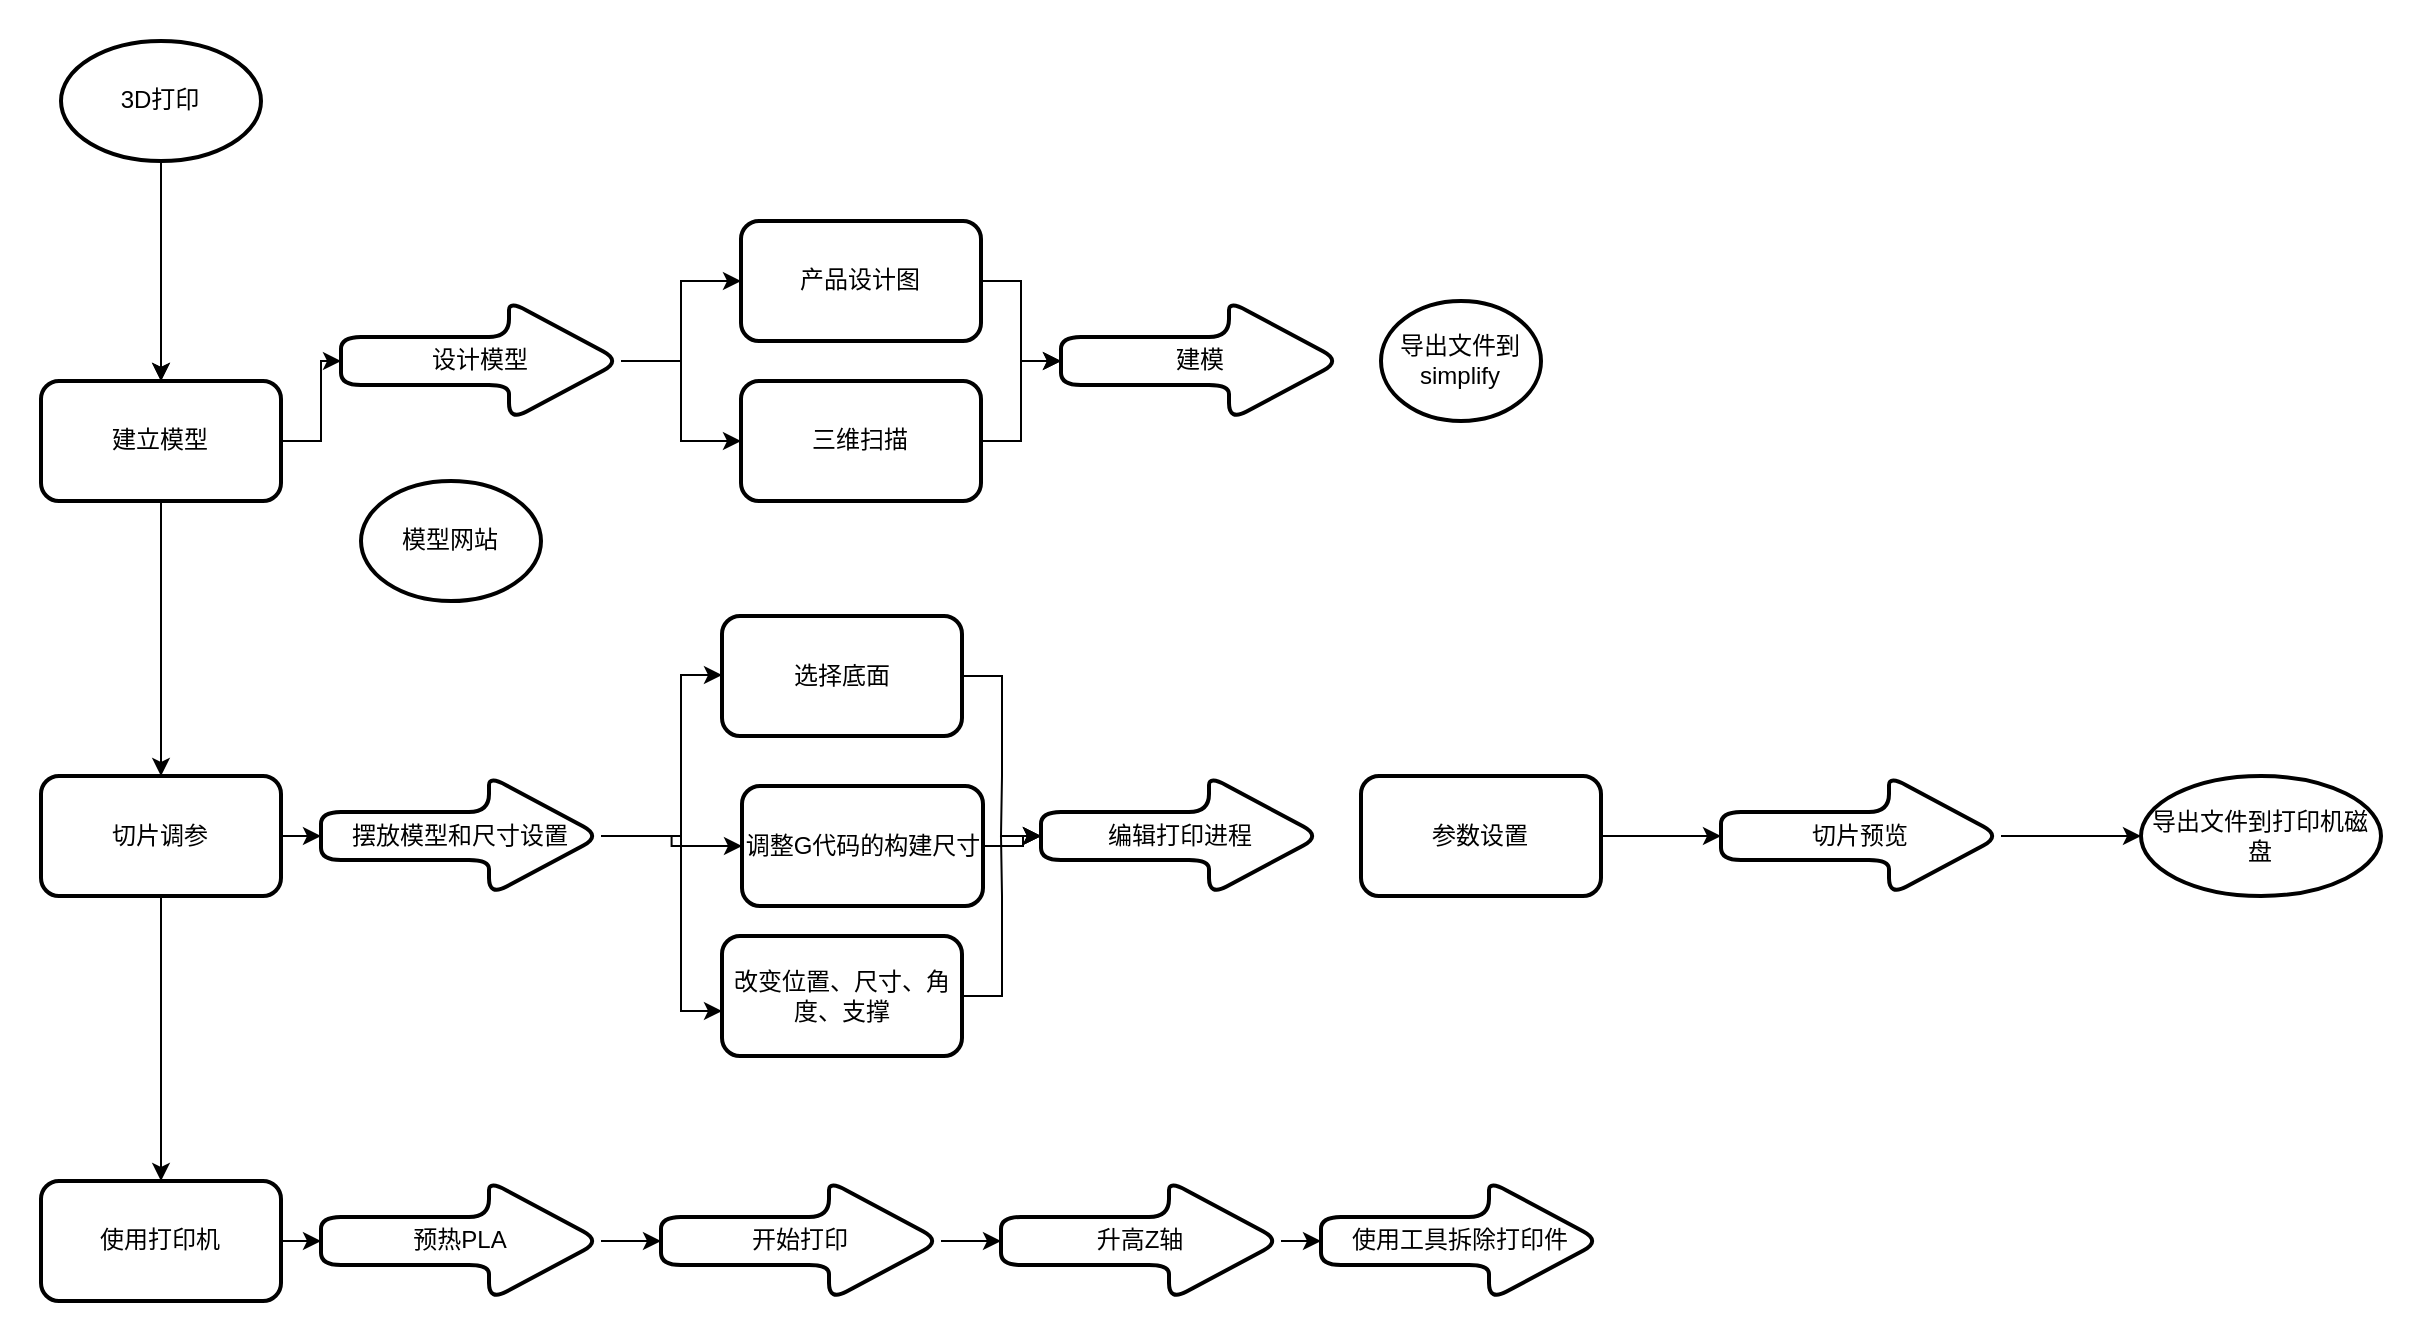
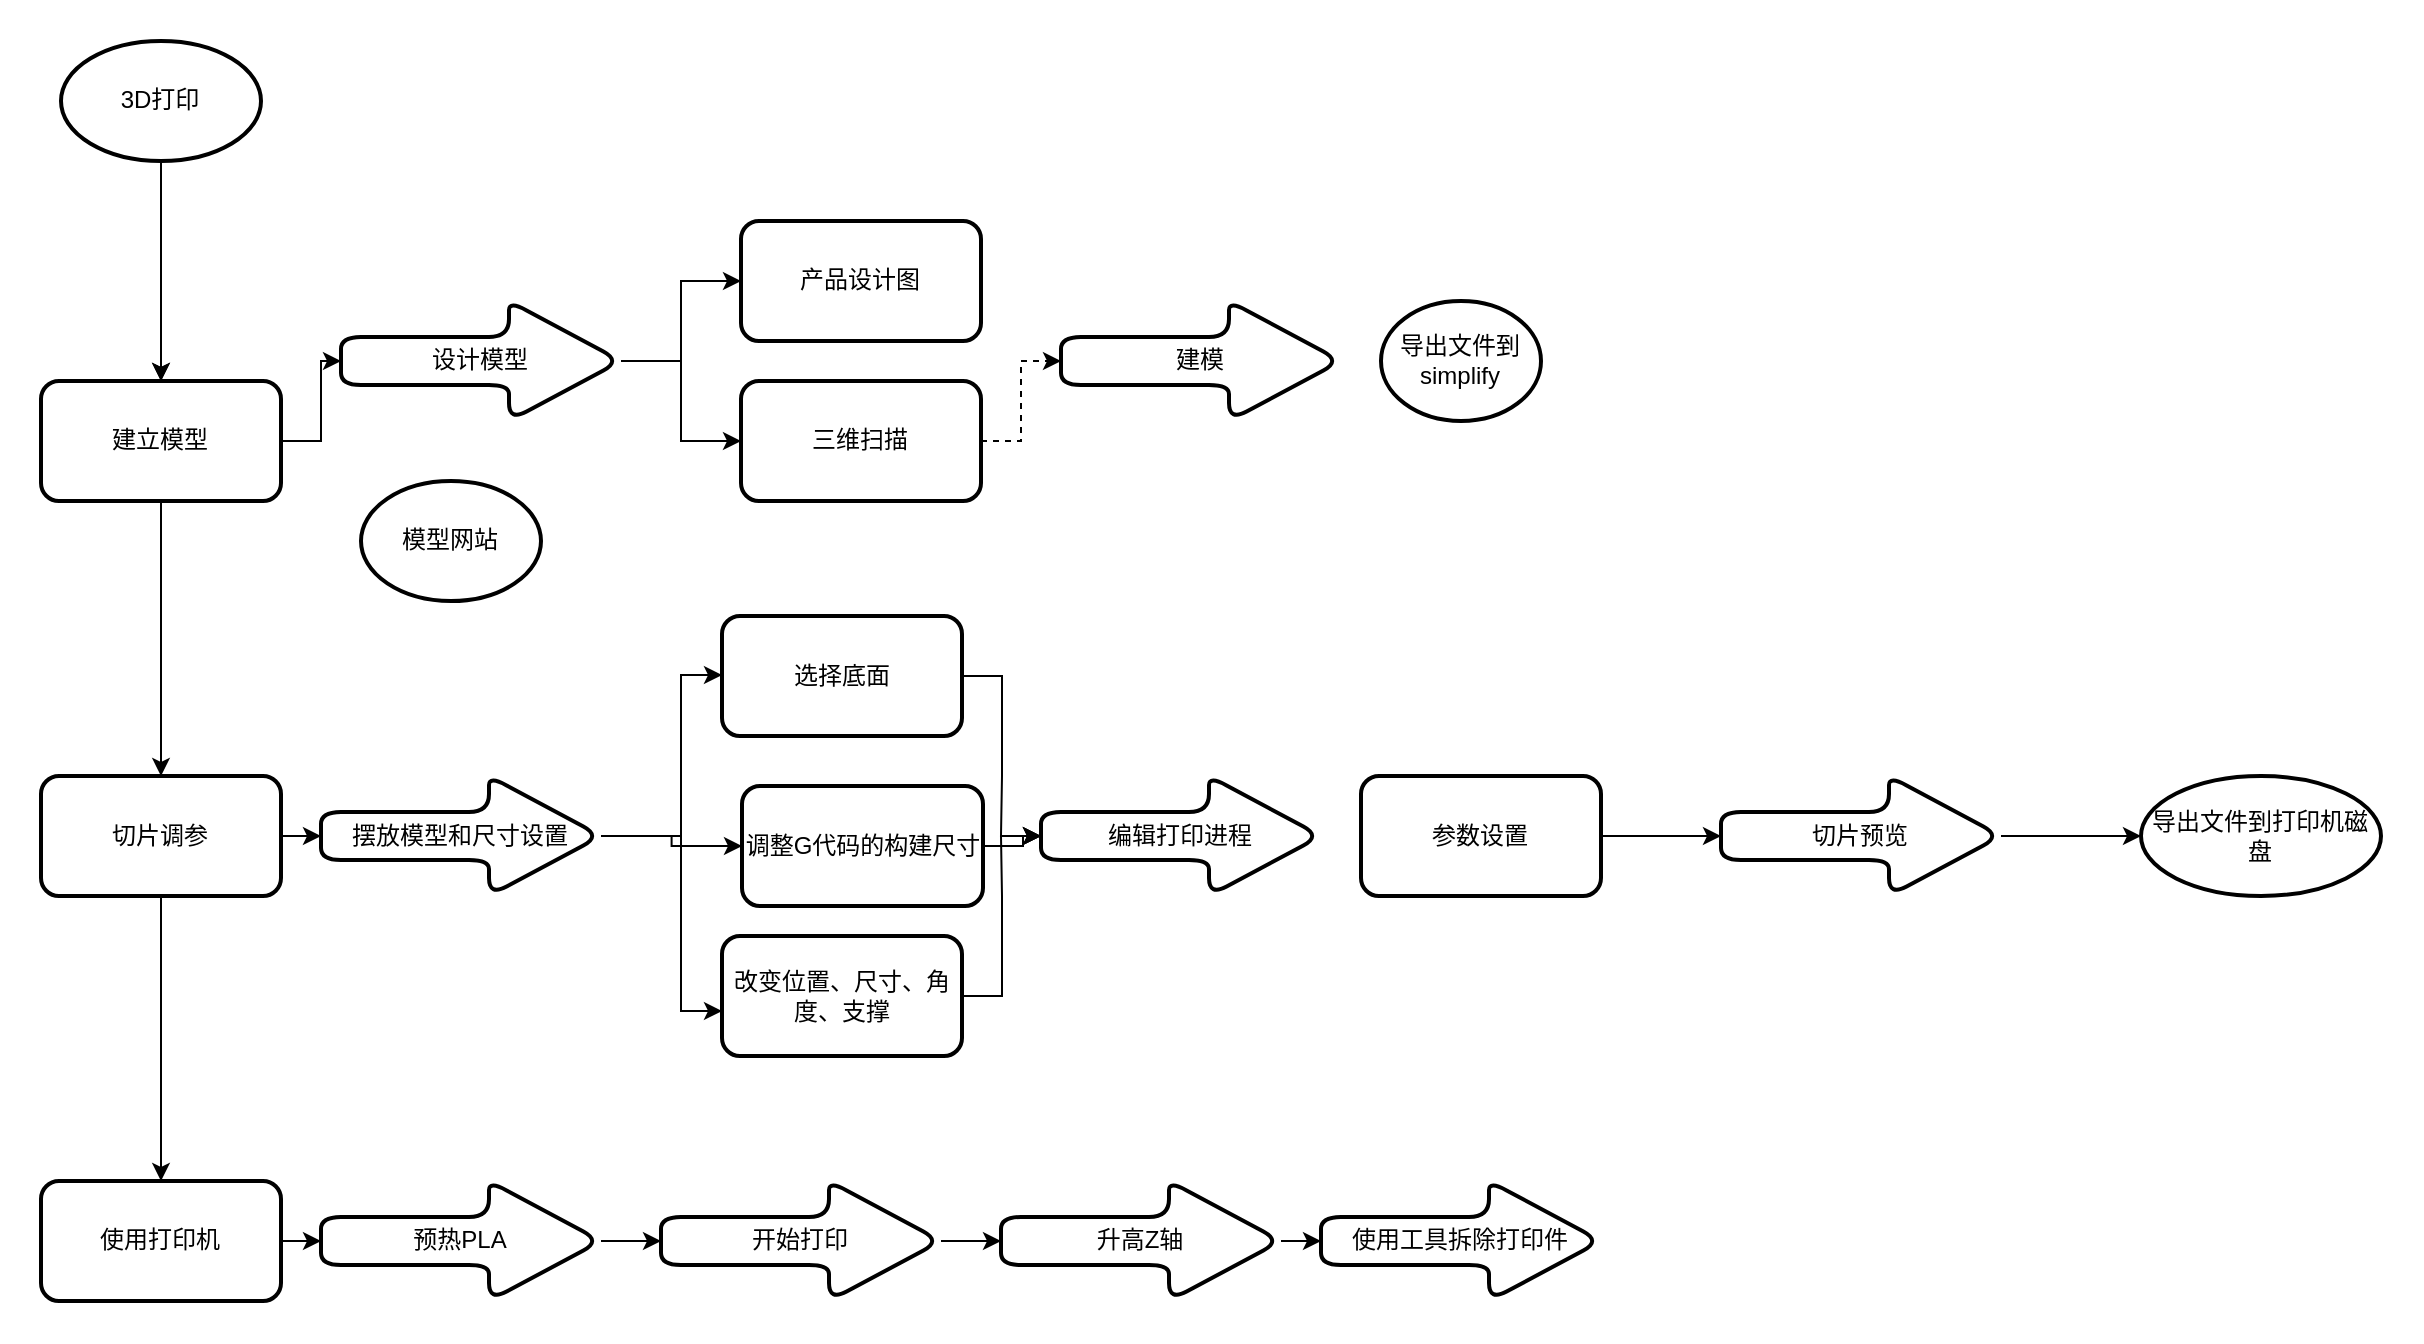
(1021, 299) -> none
(1021, 421) -> (1021, 421)
